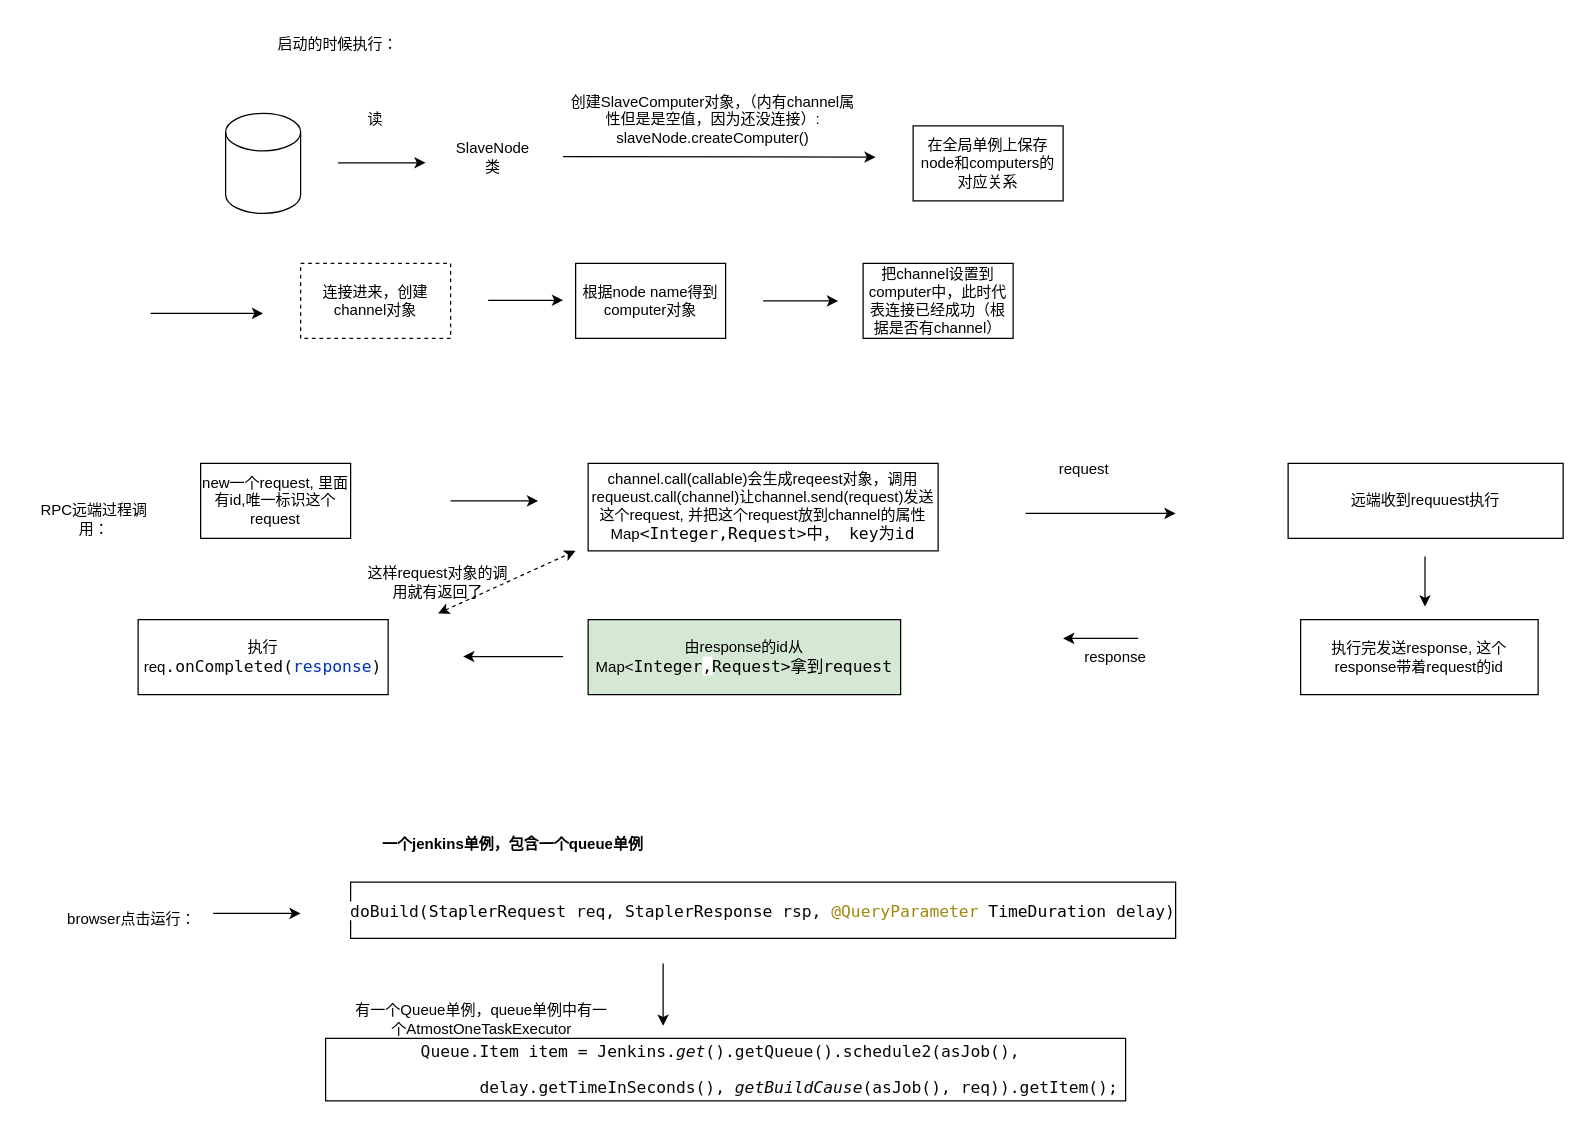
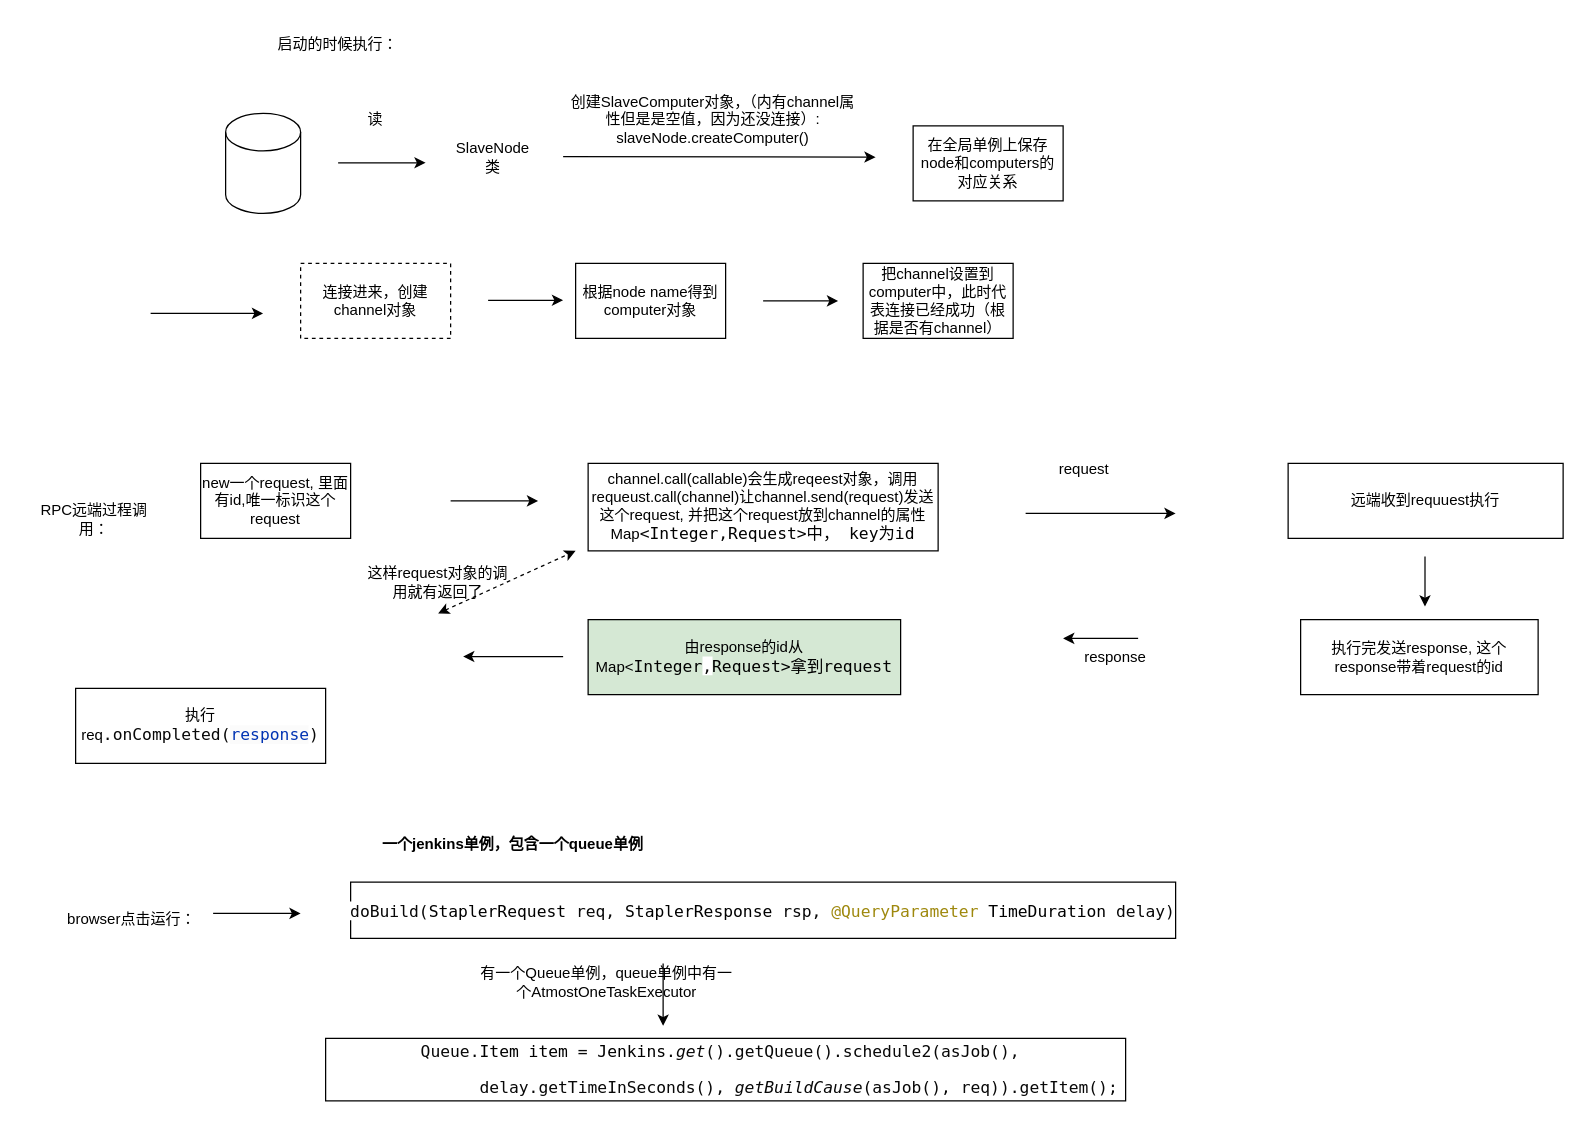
(263, 657) -> (201, 726)
(482, 1019) -> (607, 982)
